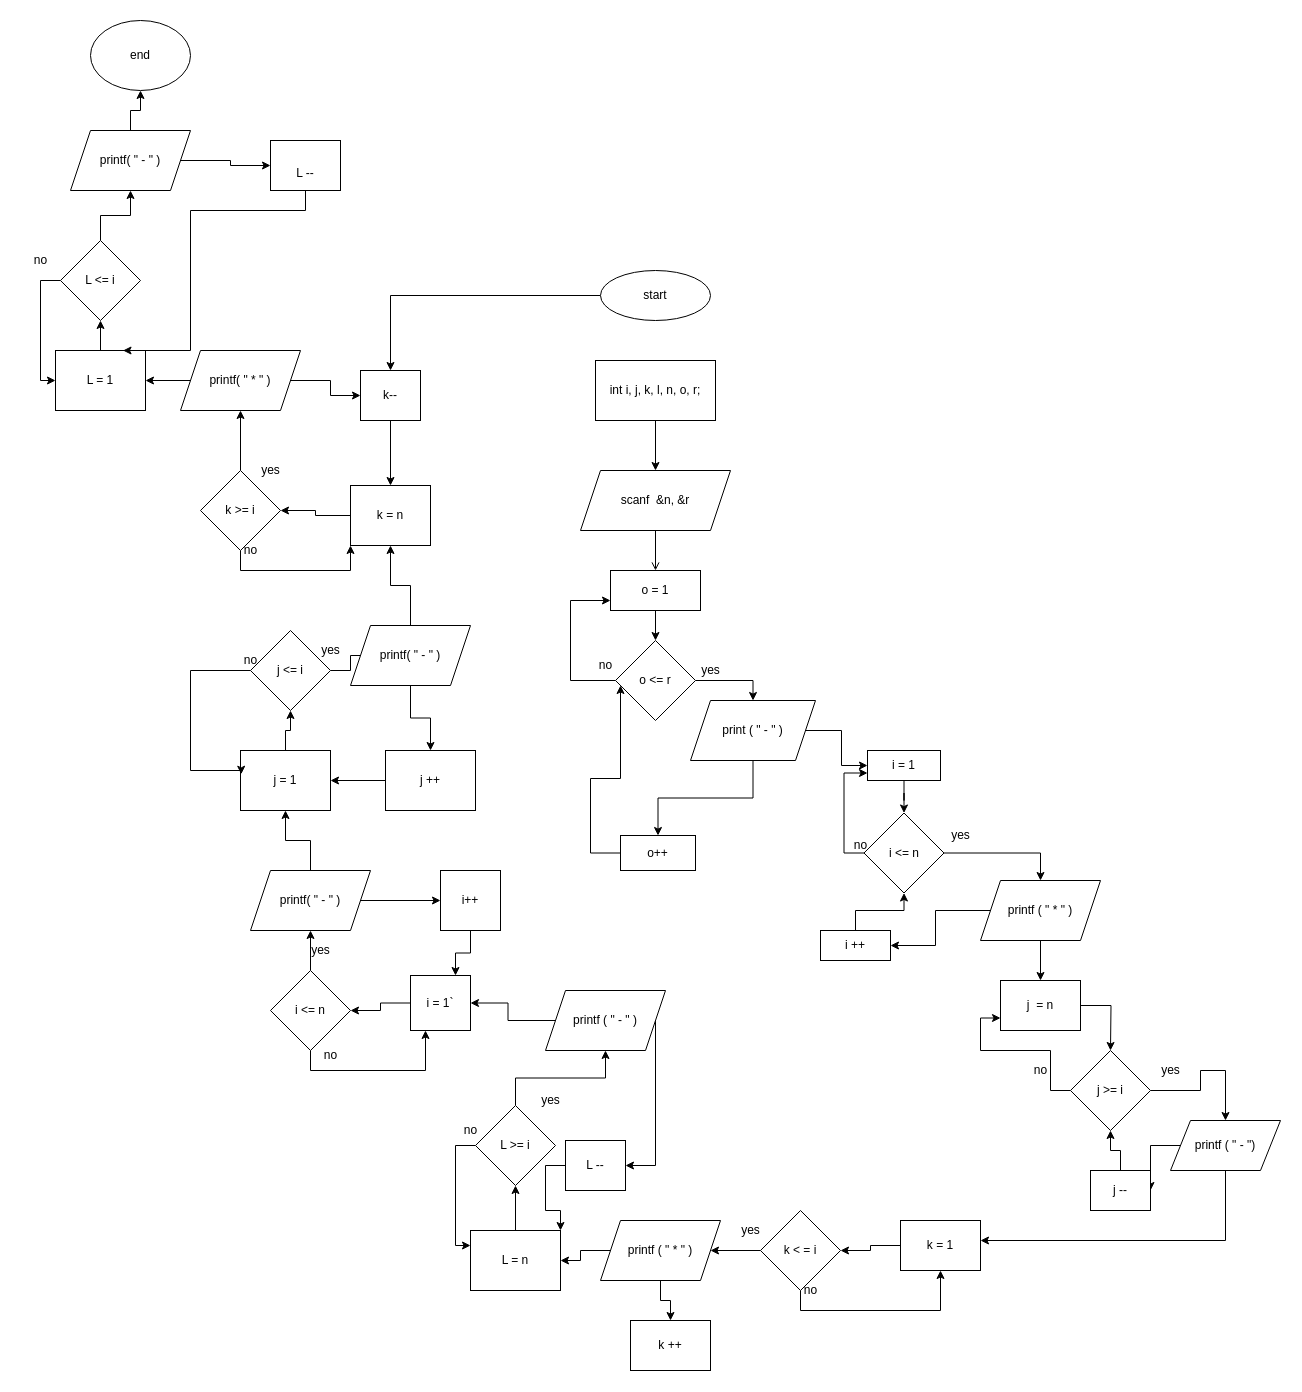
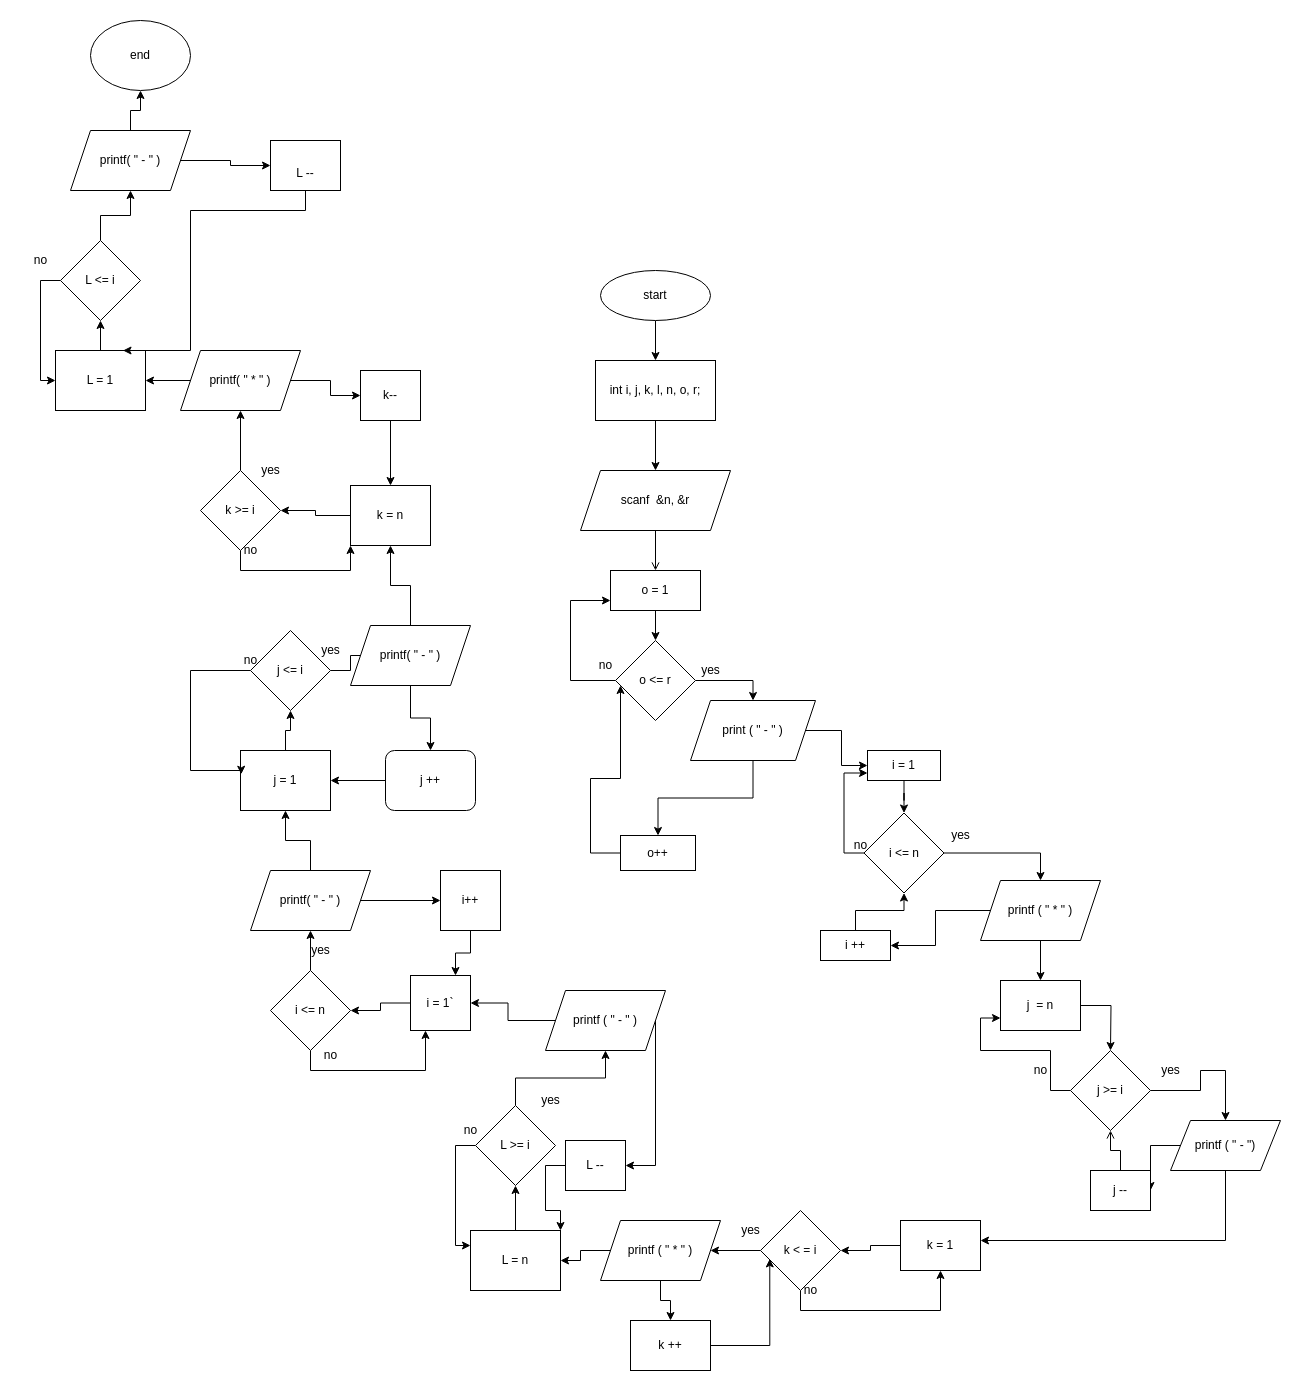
(462, 296) -> (656, 337)
(431, 781) -> (431, 781)
(1111, 1138) -> (1111, 1136)
none -> (770, 1335)
